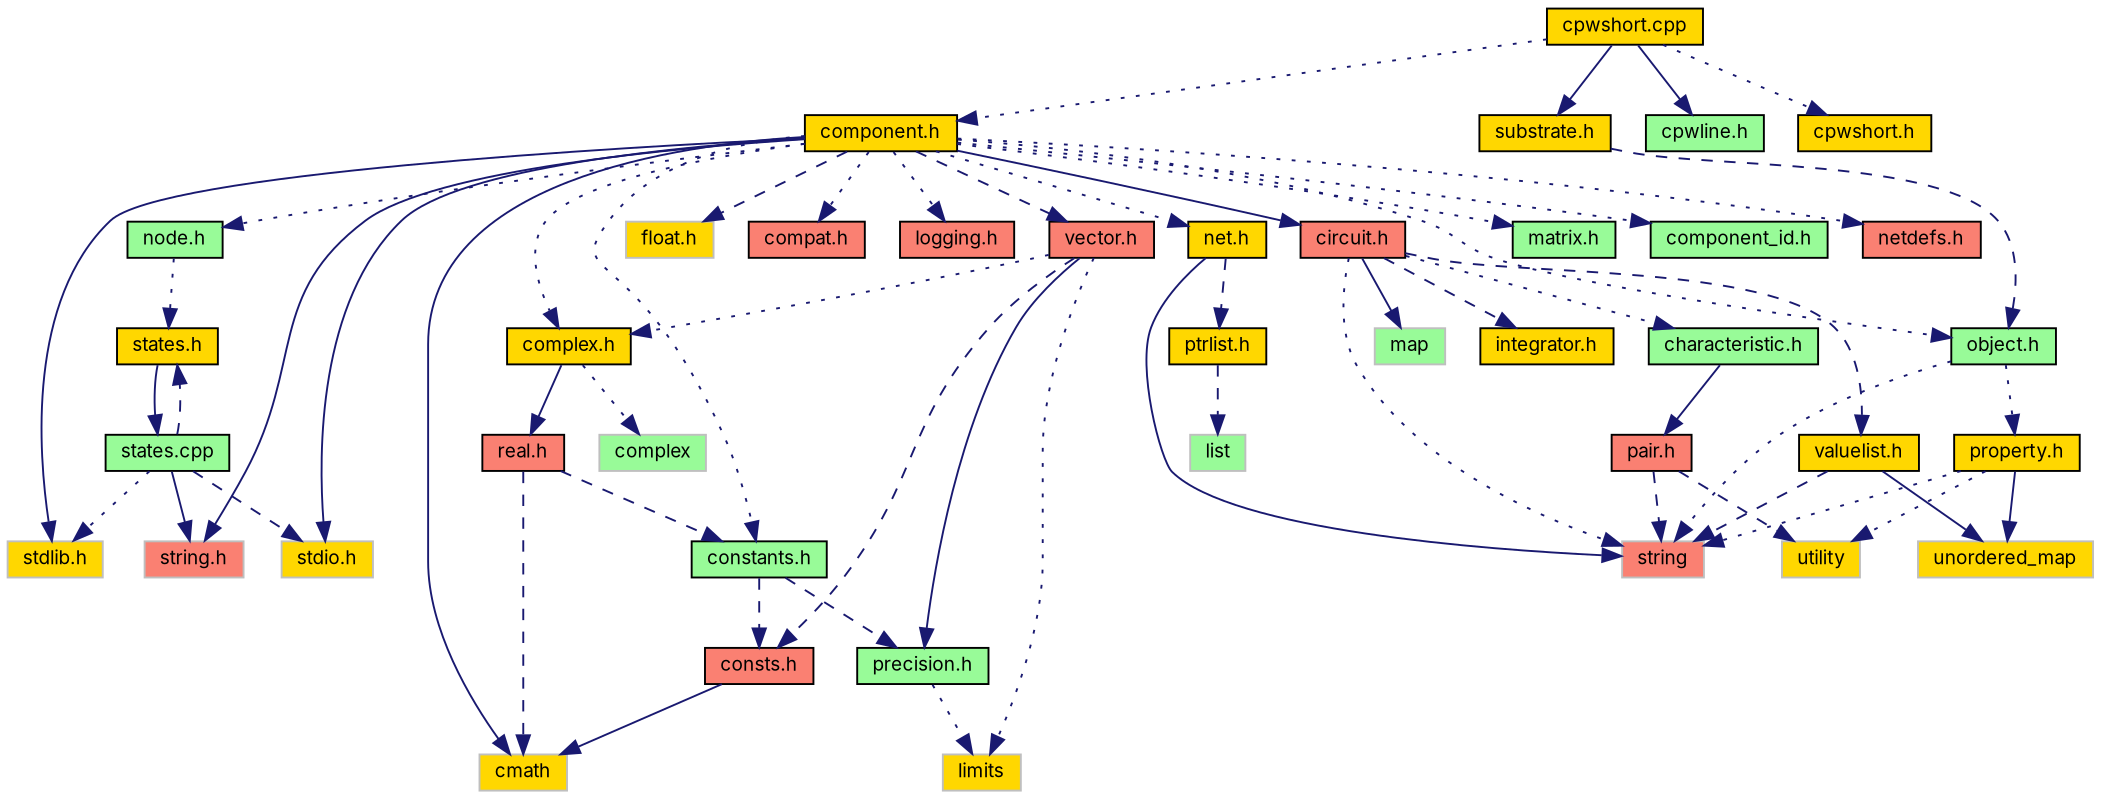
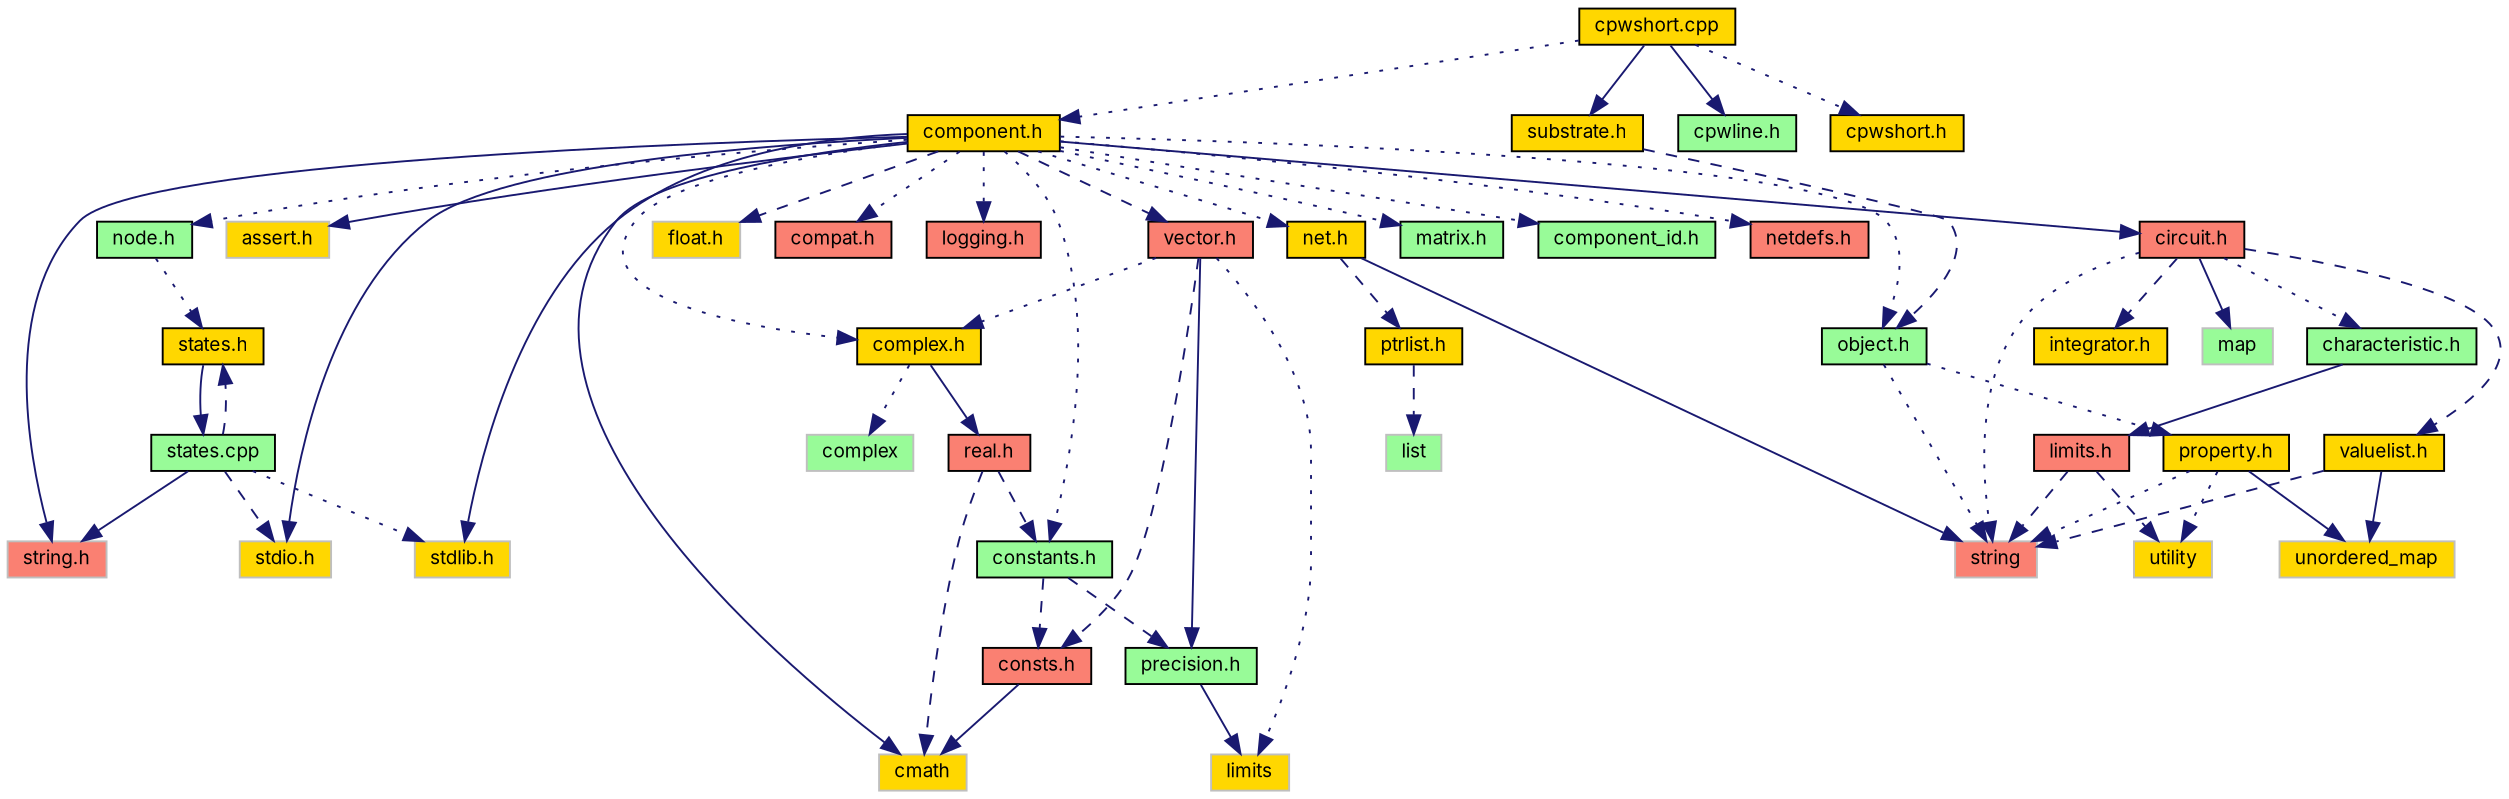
none -> (278, 240)
(1652, 453) -> (2082, 453)
(948, 711) -> (1216, 711)
